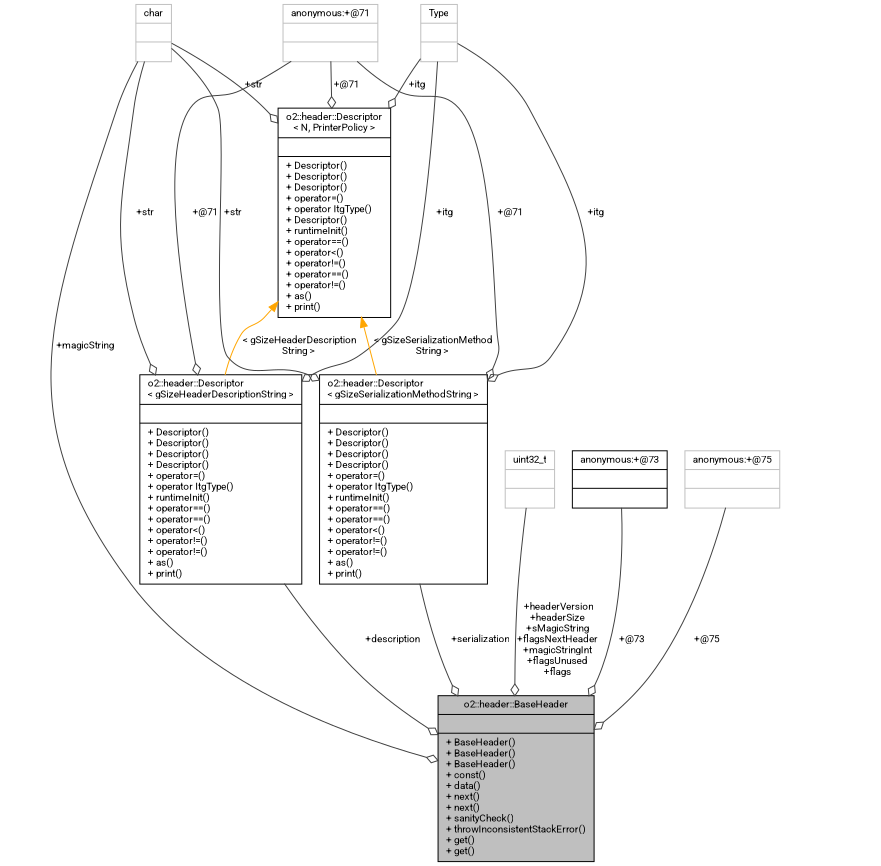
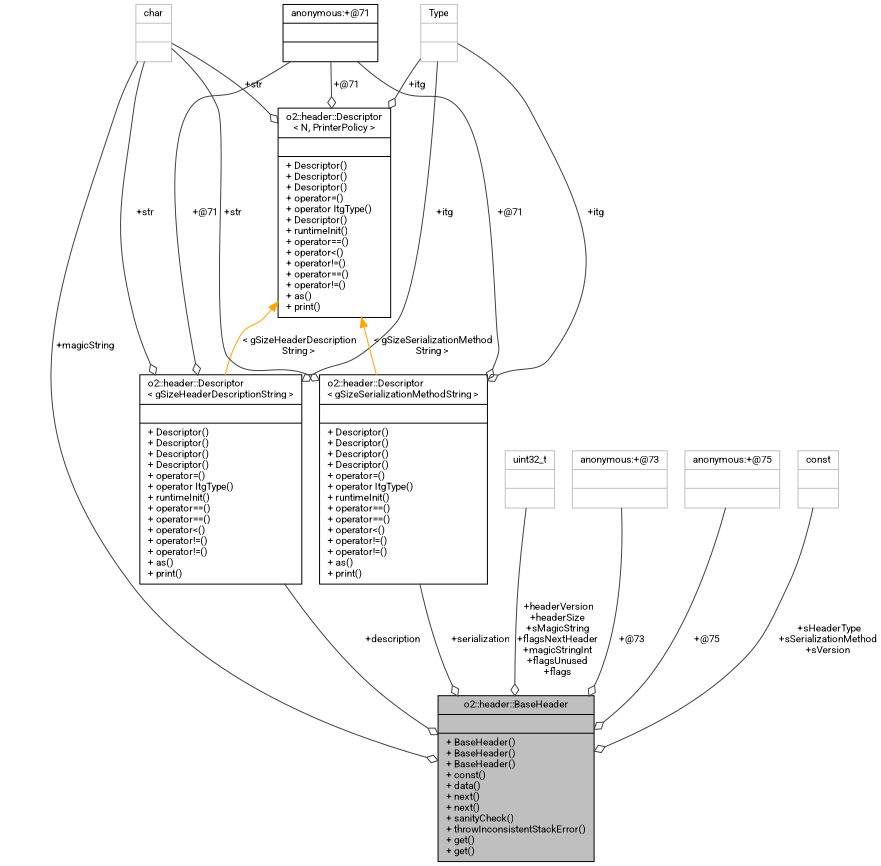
(330, 33) -> (330, 33)
(620, 479) -> (620, 479)
none -> (818, 479)
